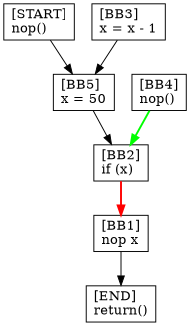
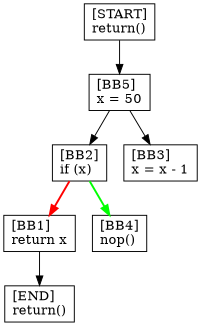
(39, 22) -> (120, 22)
(109, 53) -> (138, 123)
(142, 123) -> (97, 194)
(121, 233) -> (40, 233)
